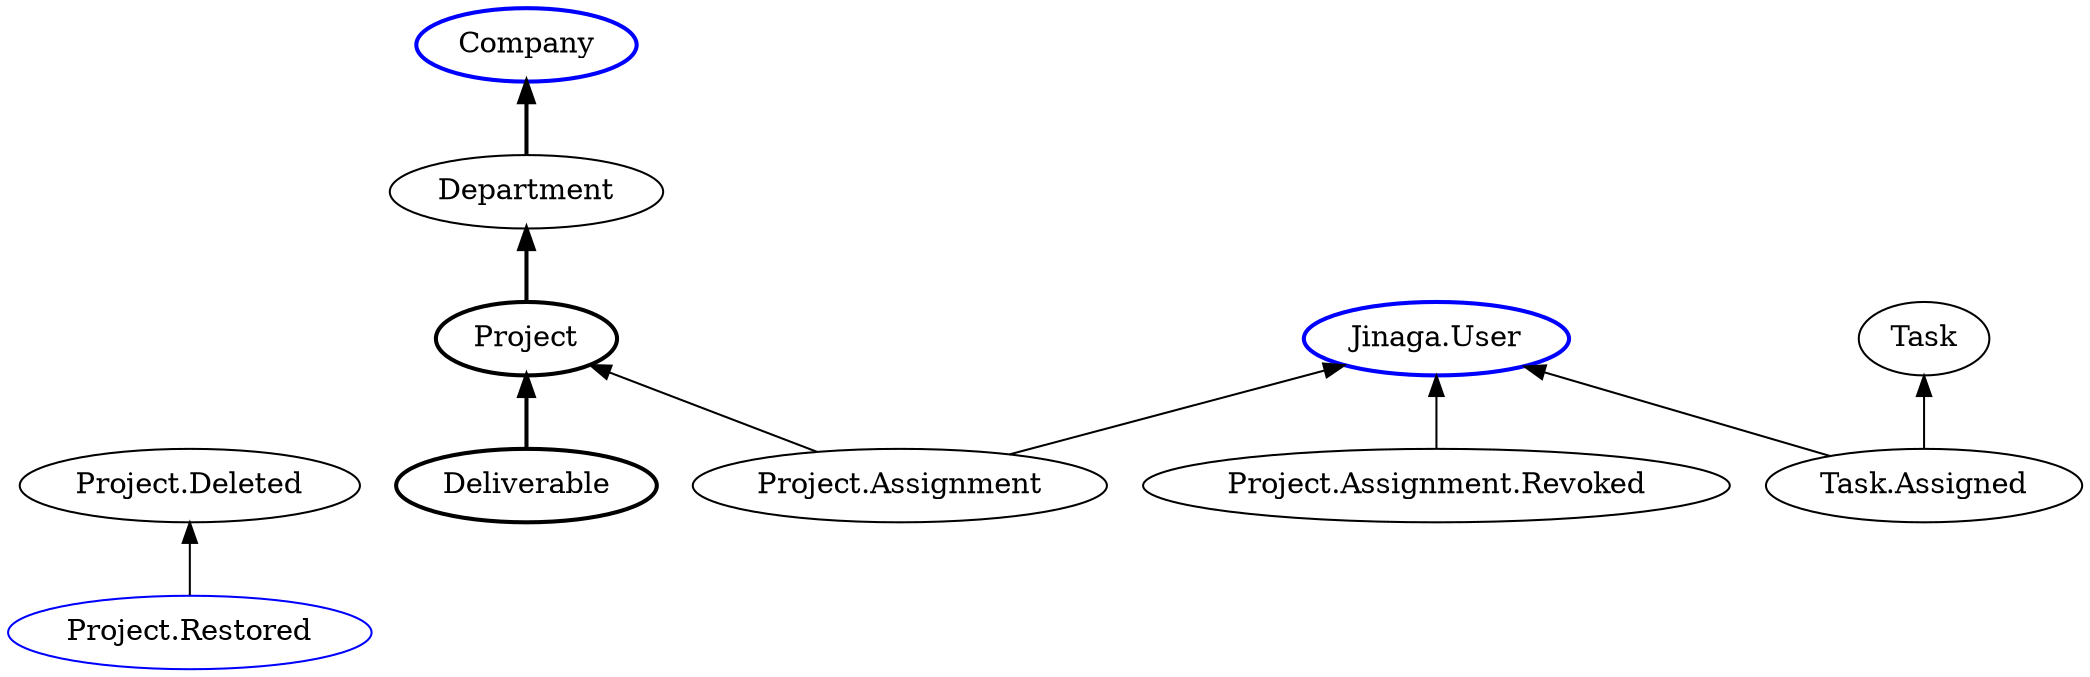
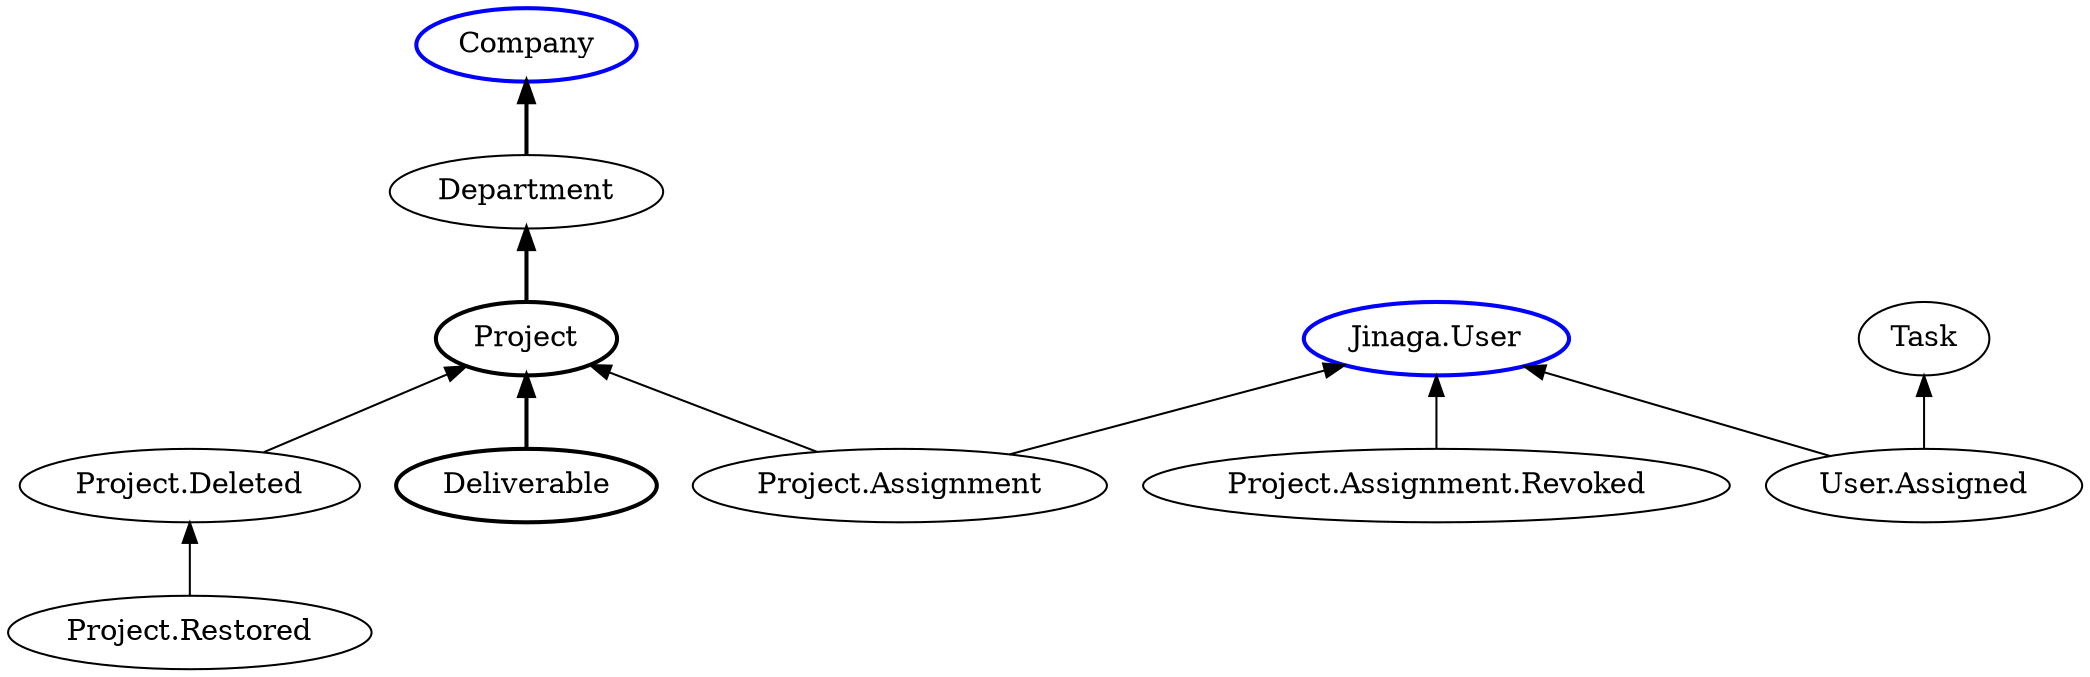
none -> (356, 413)
(1924, 486) -> (1924, 486)
(190, 632) -> (190, 632)
